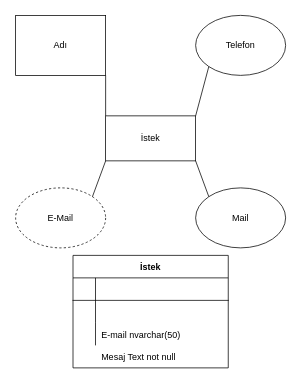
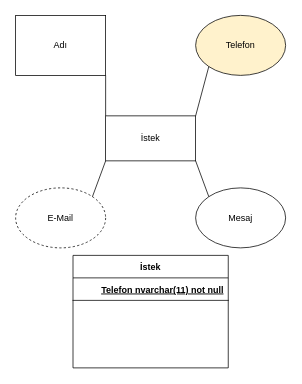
(240, 45) -> (240, 45)
(240, 218) -> (240, 218)
none -> (162, 289)
(162, 334) -> none
(162, 357) -> none
